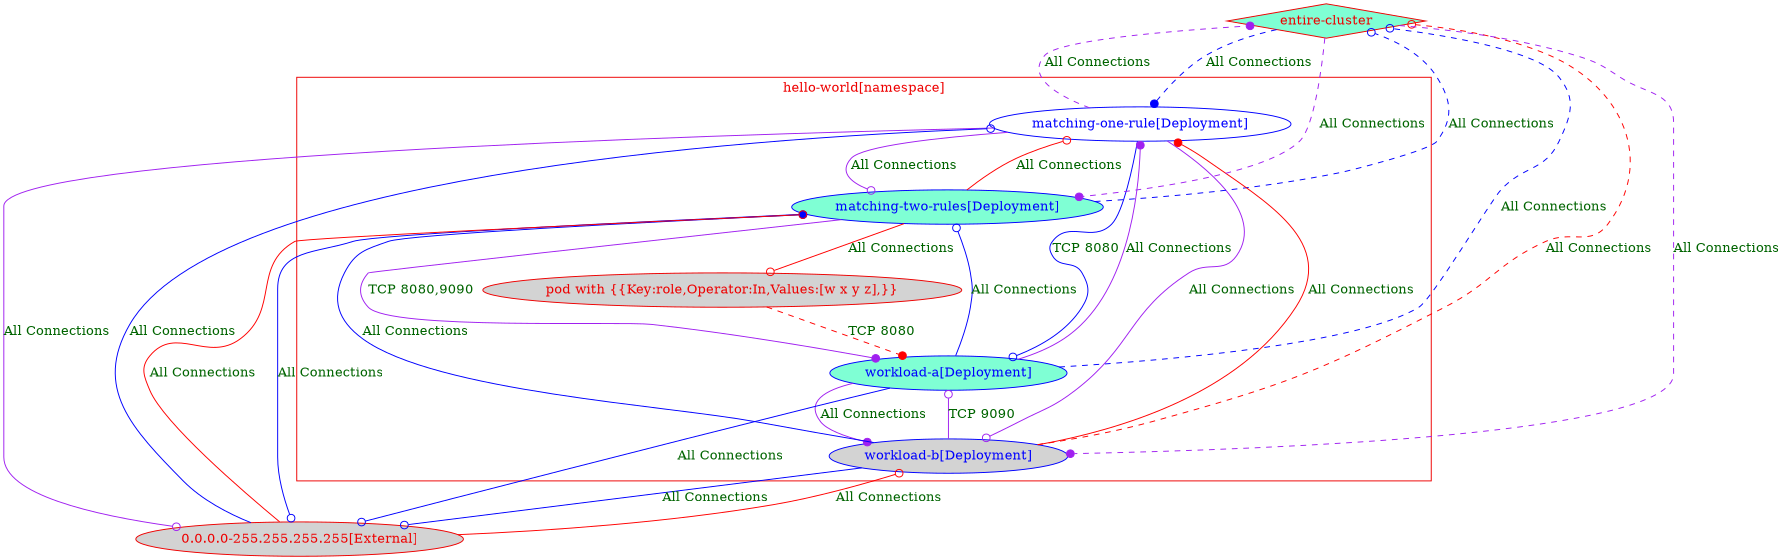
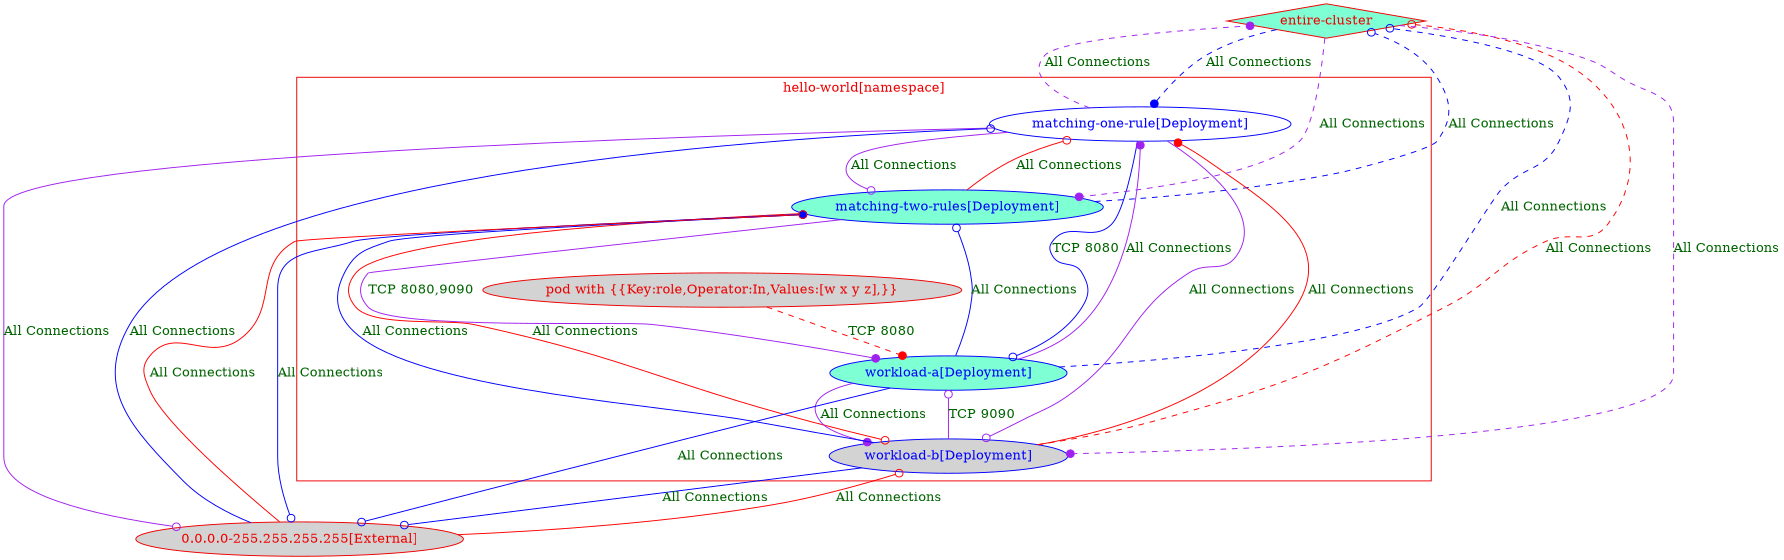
(839, 247) -> (356, 307)
